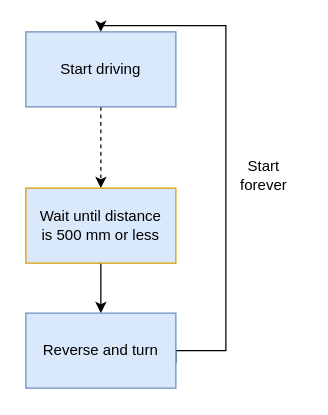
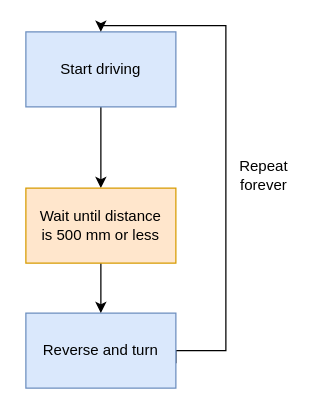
(101, 144) -> (101, 144)
(264, 176) -> (264, 176)
(101, 226) -> (101, 226)
